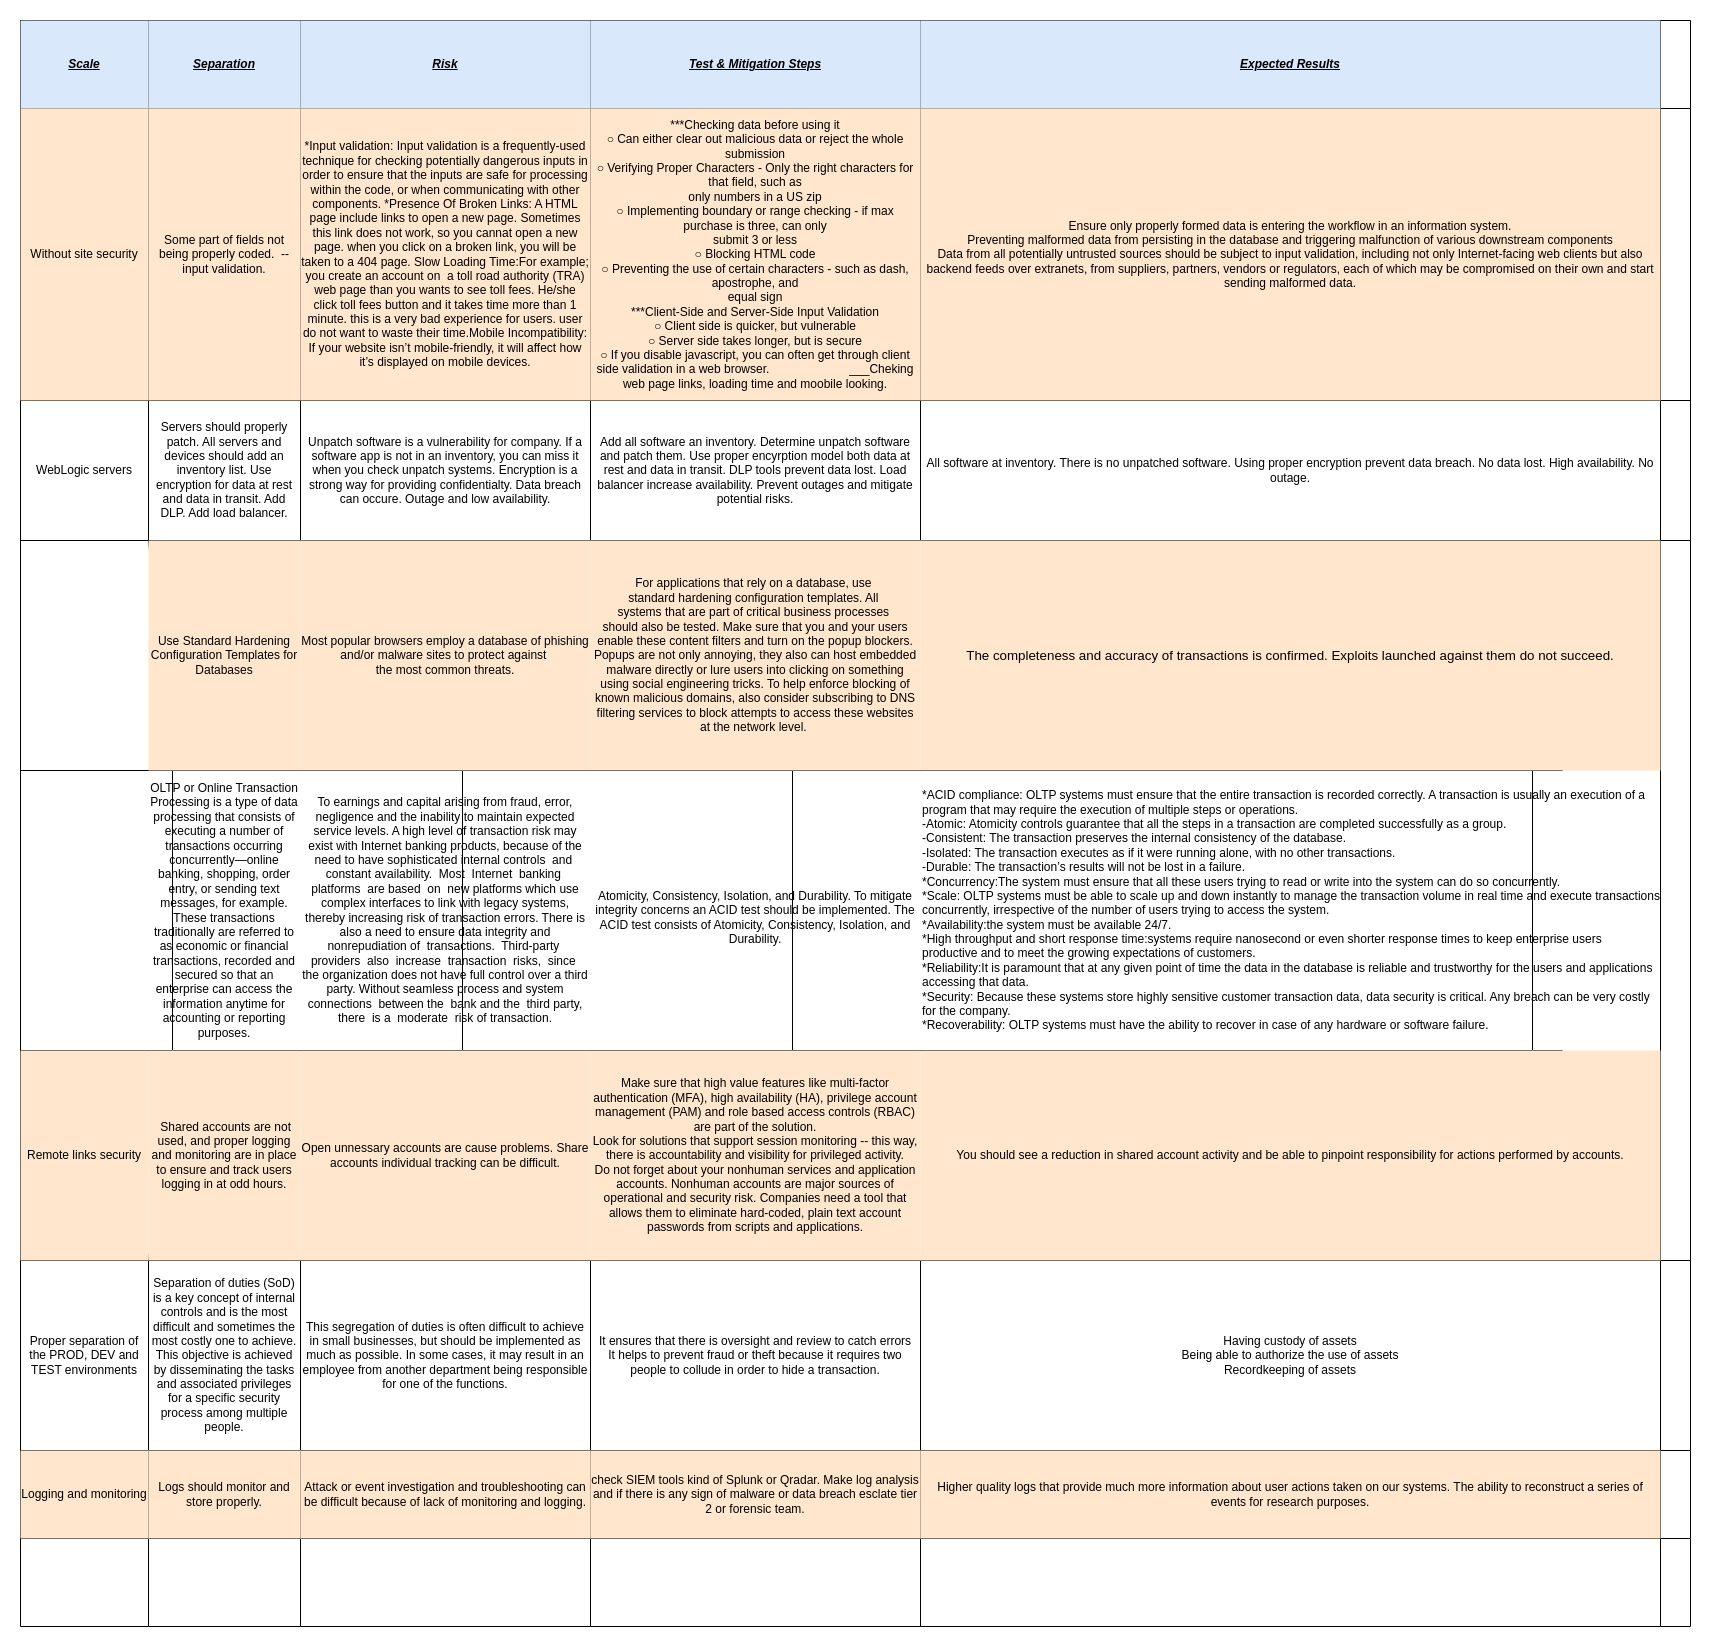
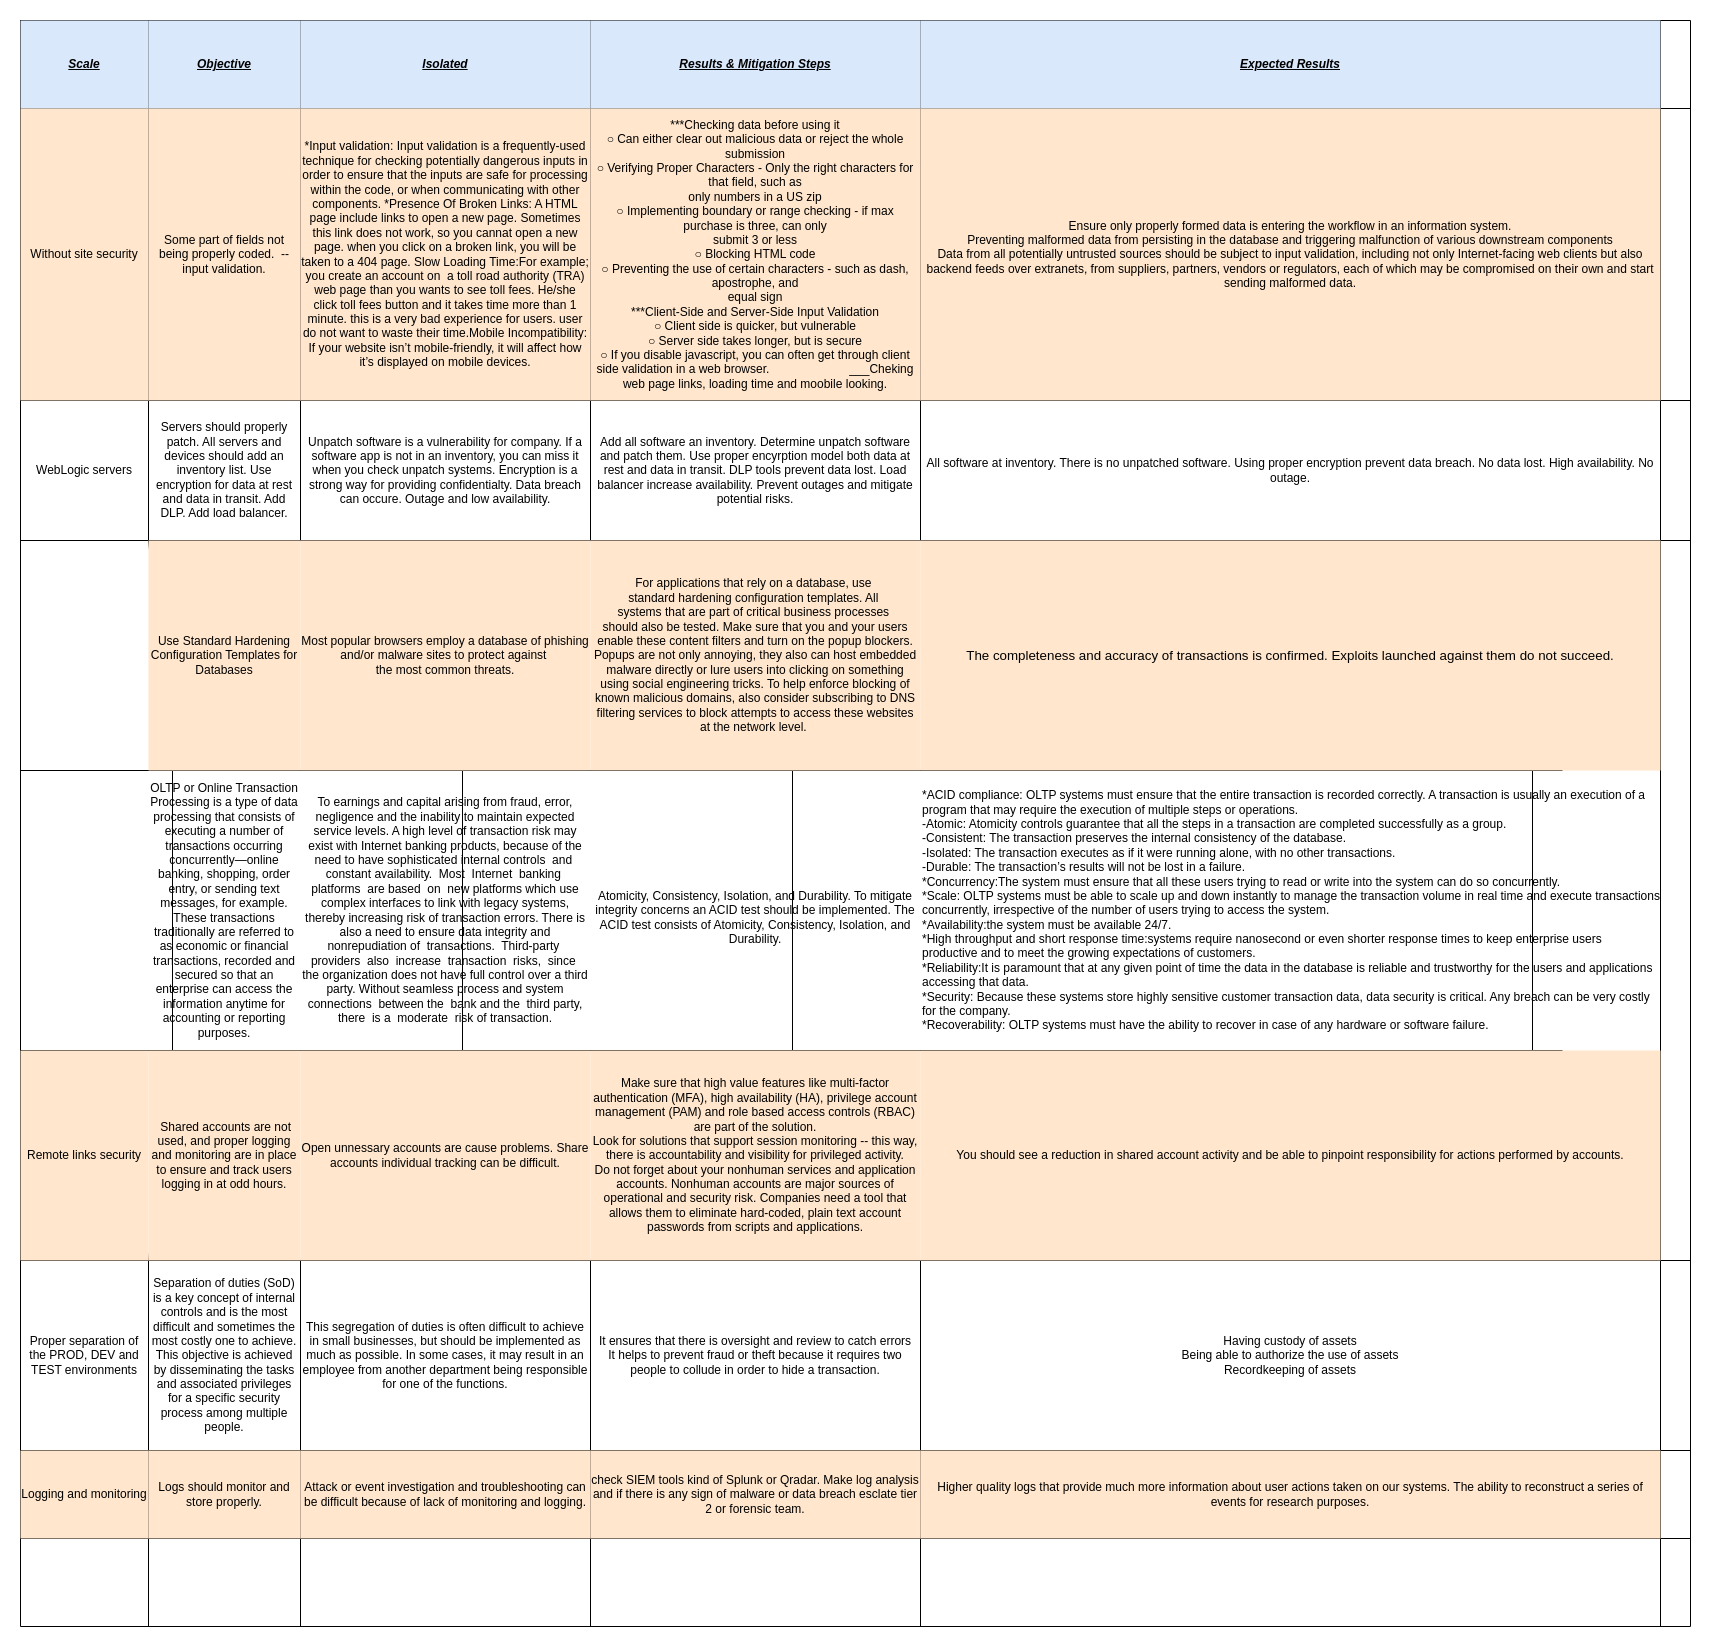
(225, 65) -> (225, 65)
(446, 65) -> (446, 65)
(756, 65) -> (756, 65)
